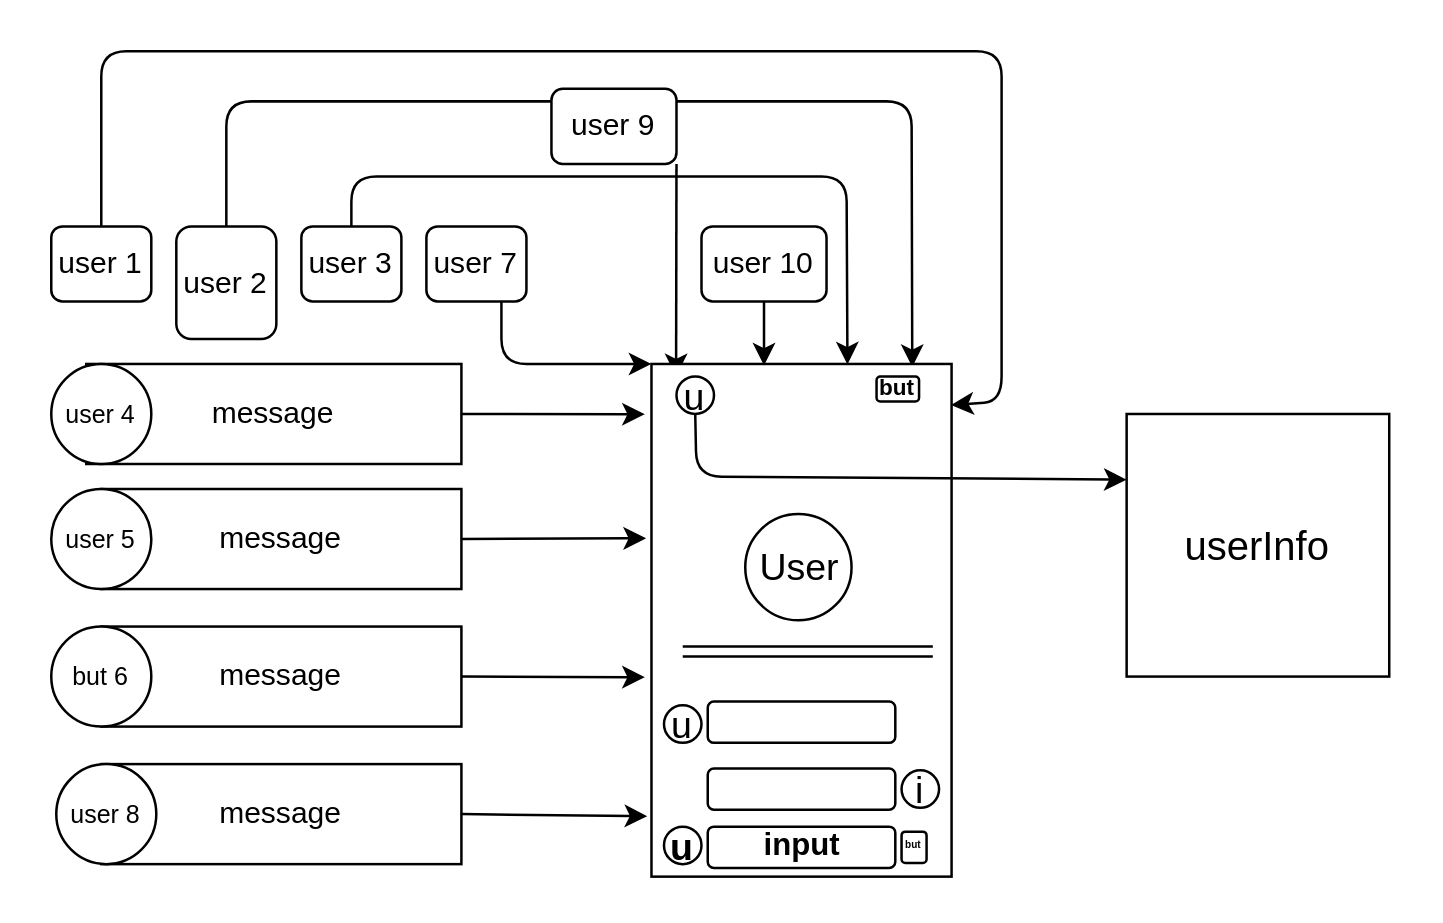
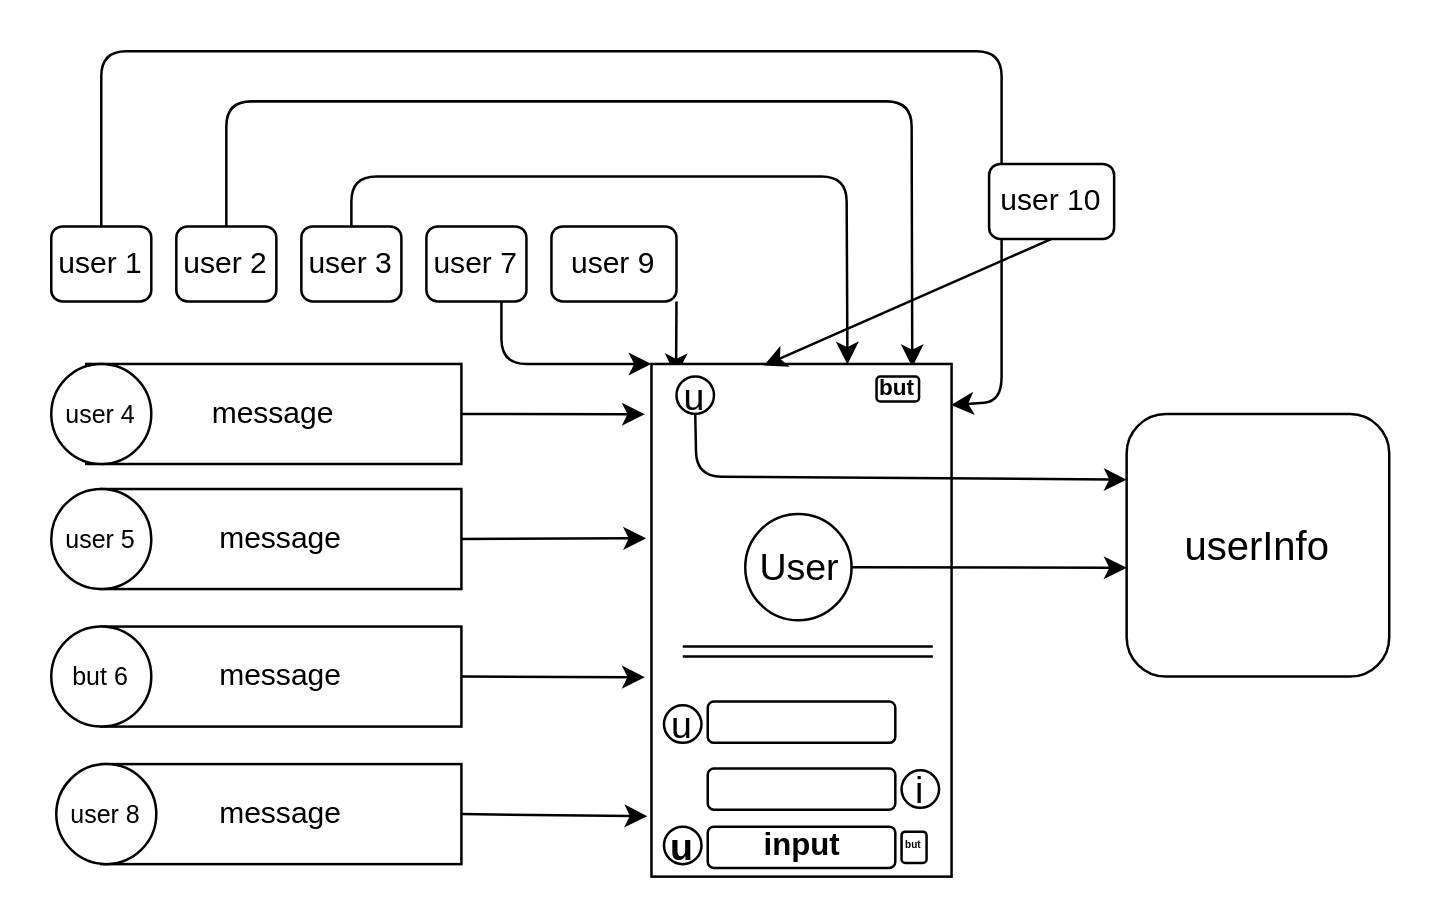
(614, 126) -> (614, 264)
(764, 264) -> (1051, 201)
(226, 283) -> (226, 264)
(1258, 545) -> (1258, 545)
none -> (980, 567)
